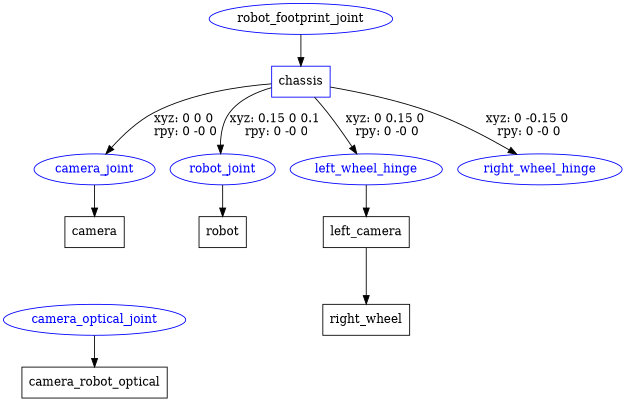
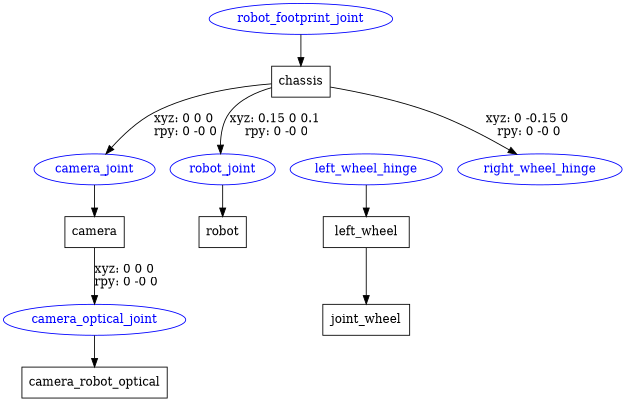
(301, 19) -> (301, 19)
(301, 82) -> (301, 82)
(334, 121) -> none
(366, 232) -> (366, 232)
none -> (95, 272)
(366, 320) -> (366, 320)
